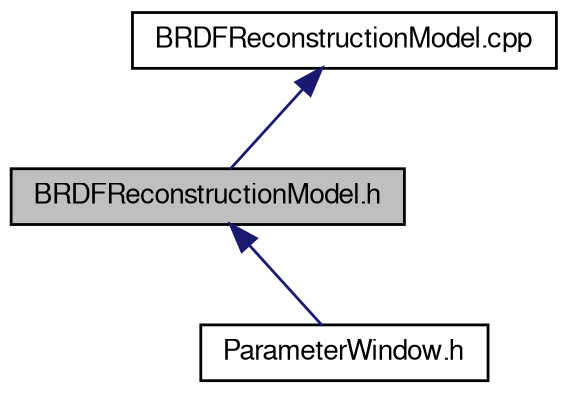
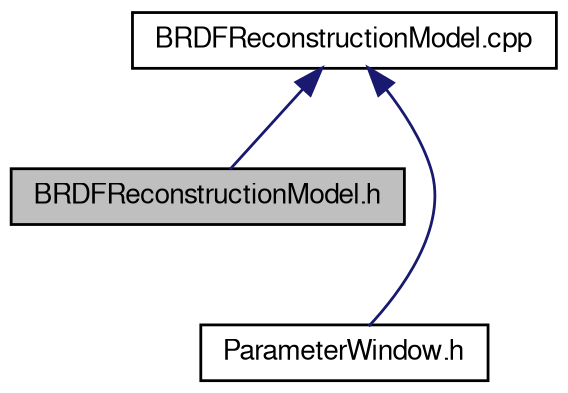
(286, 286) -> (434, 211)
